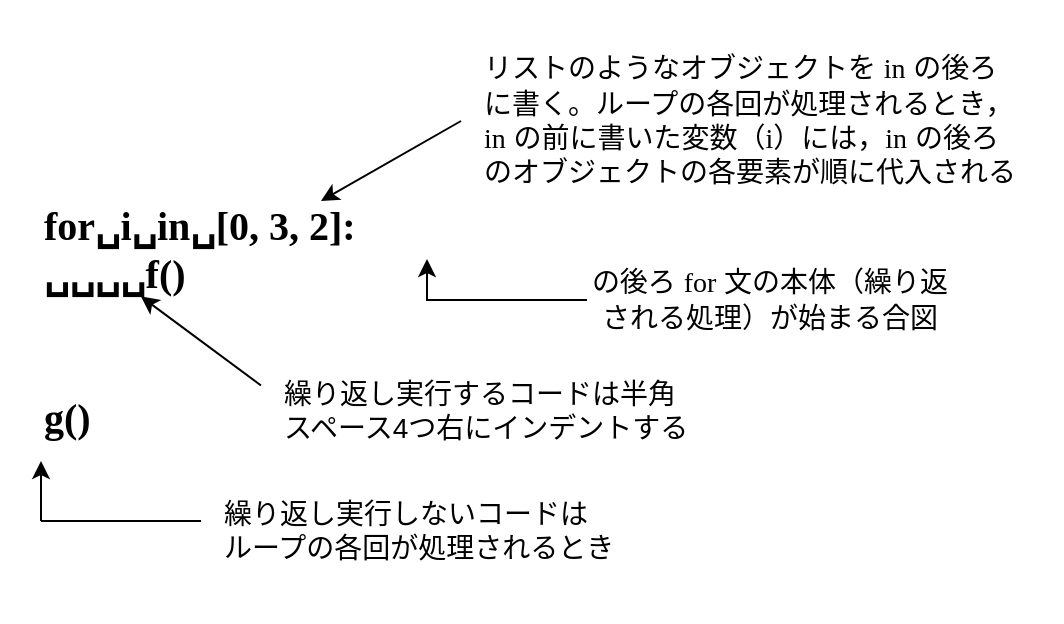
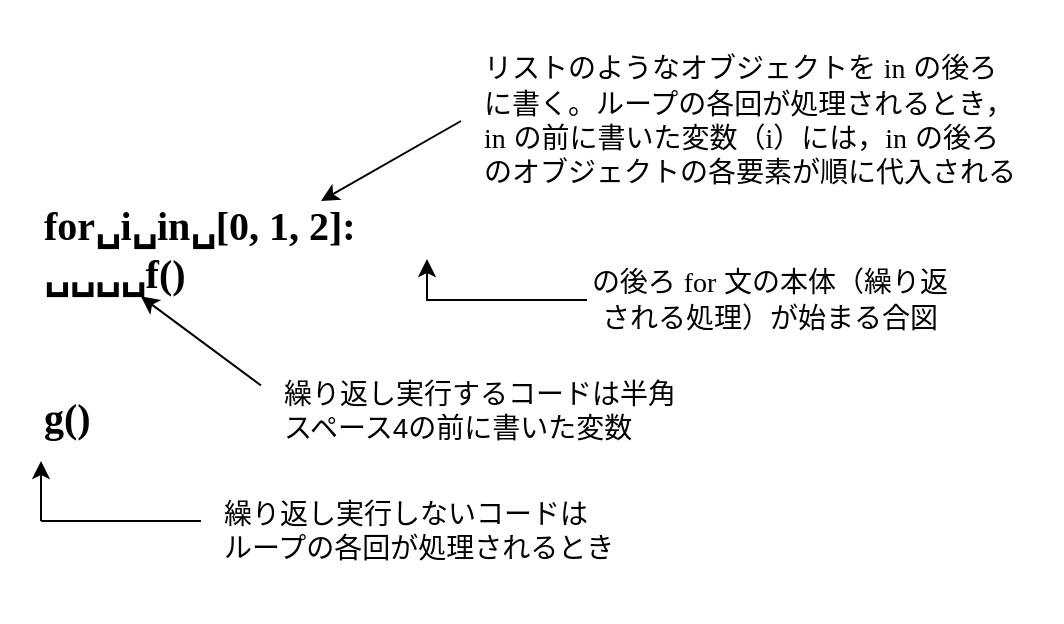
(151, 321) -> (151, 321)
(493, 411) -> (493, 411)
